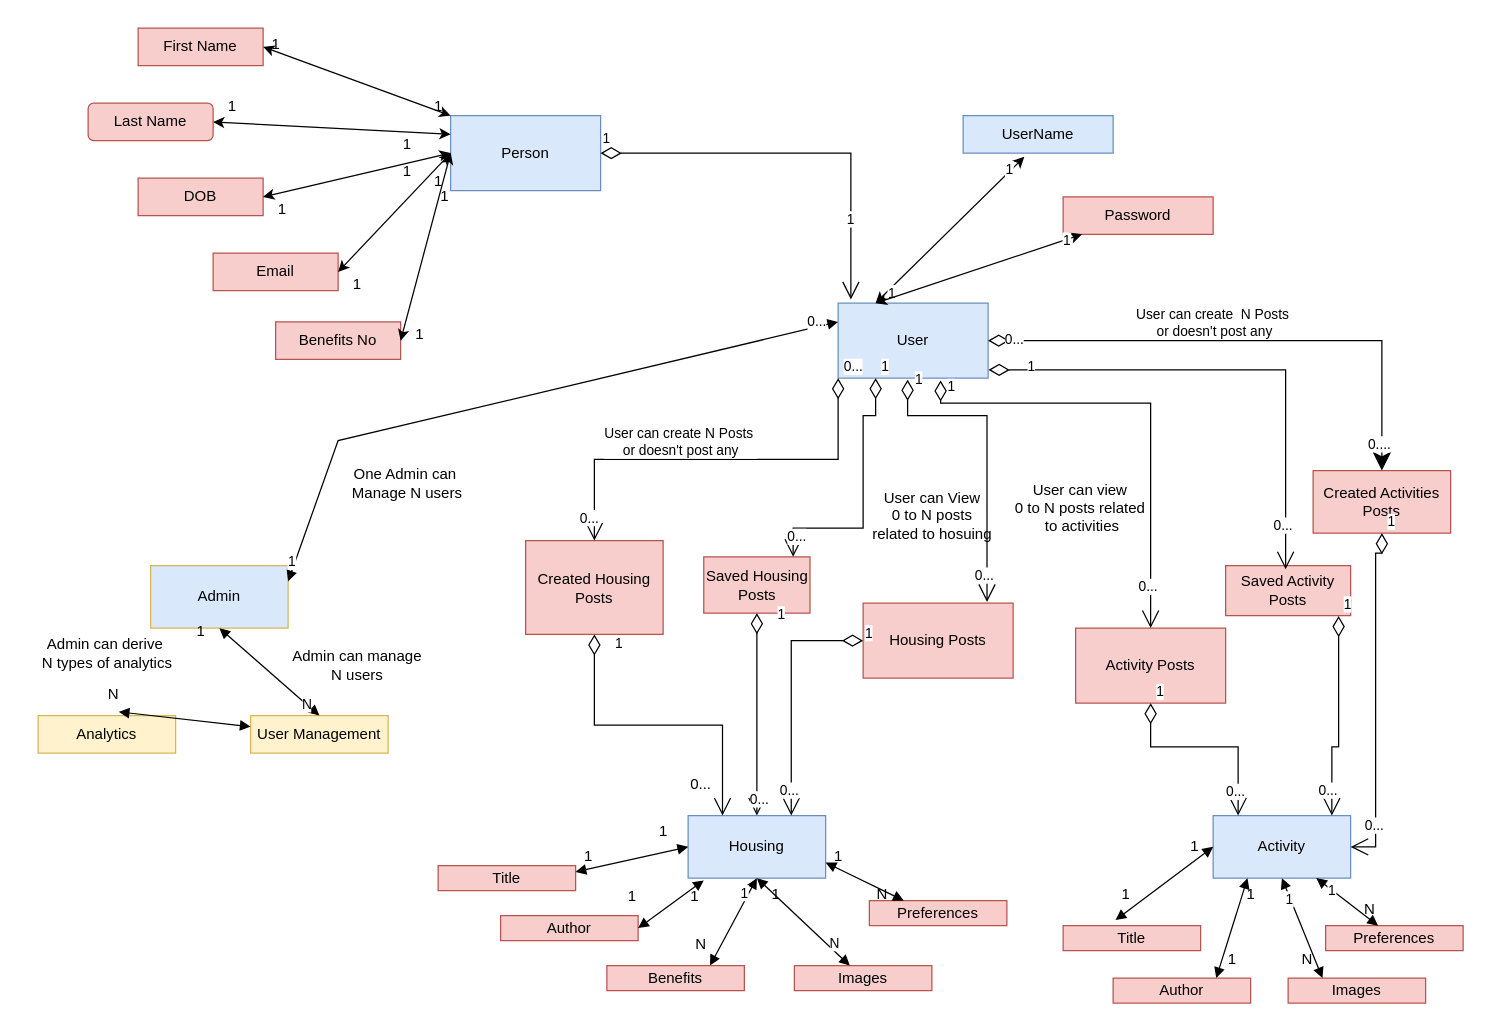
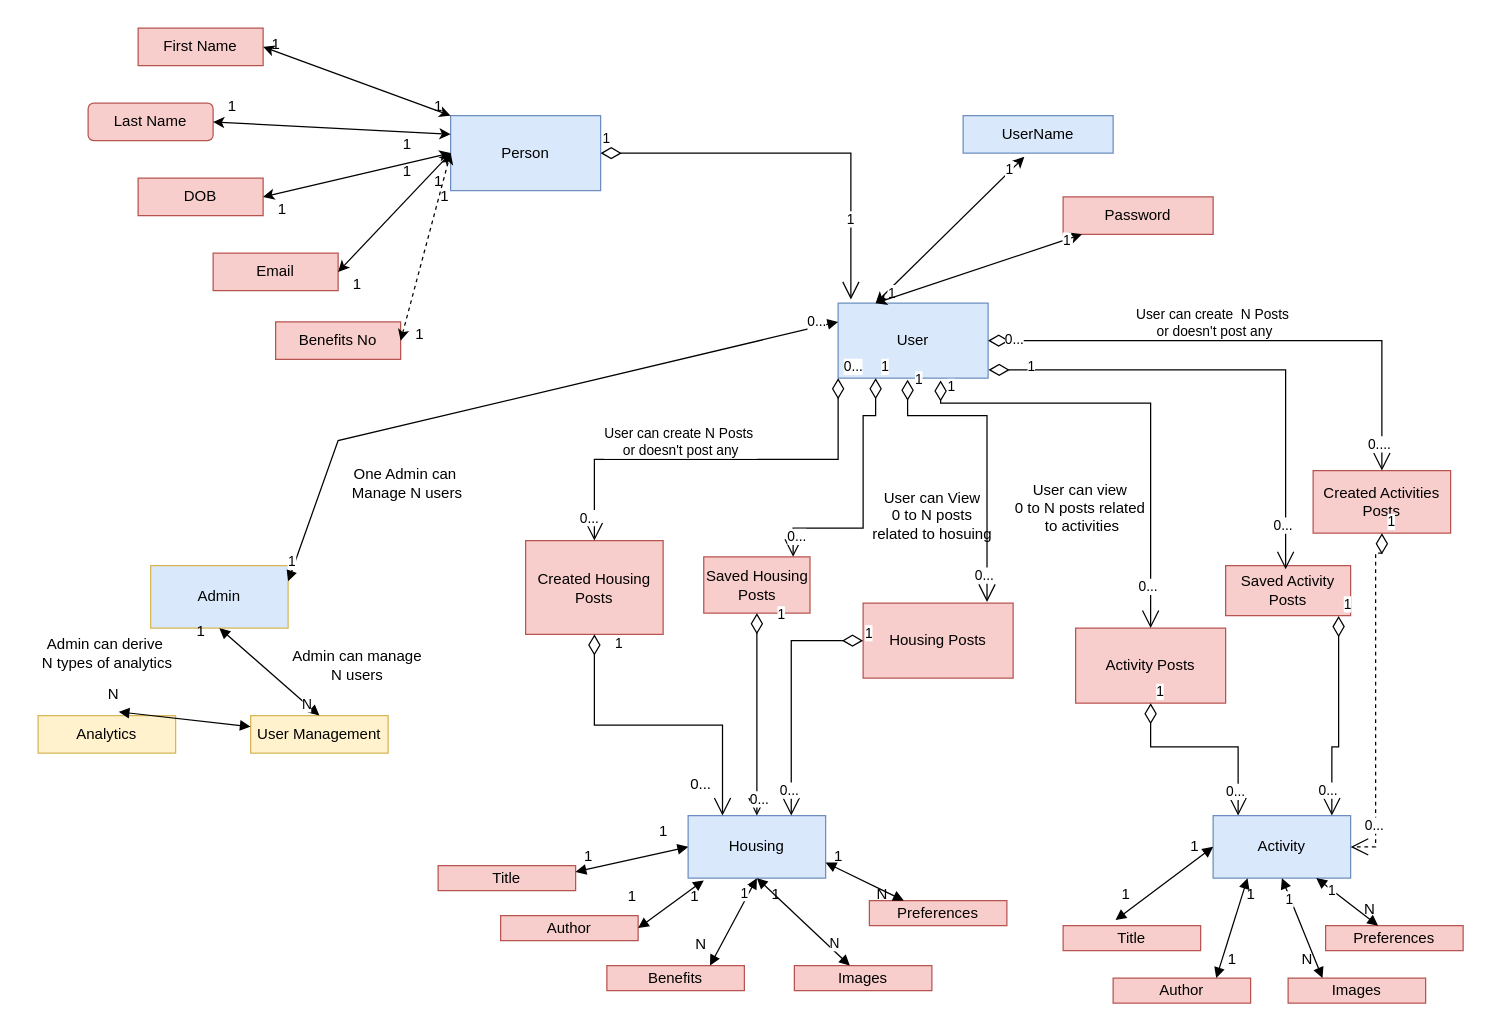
(426, 246) -> (426, 246)
(1382, 455) -> (1382, 459)
(1376, 683) -> (1376, 683)
